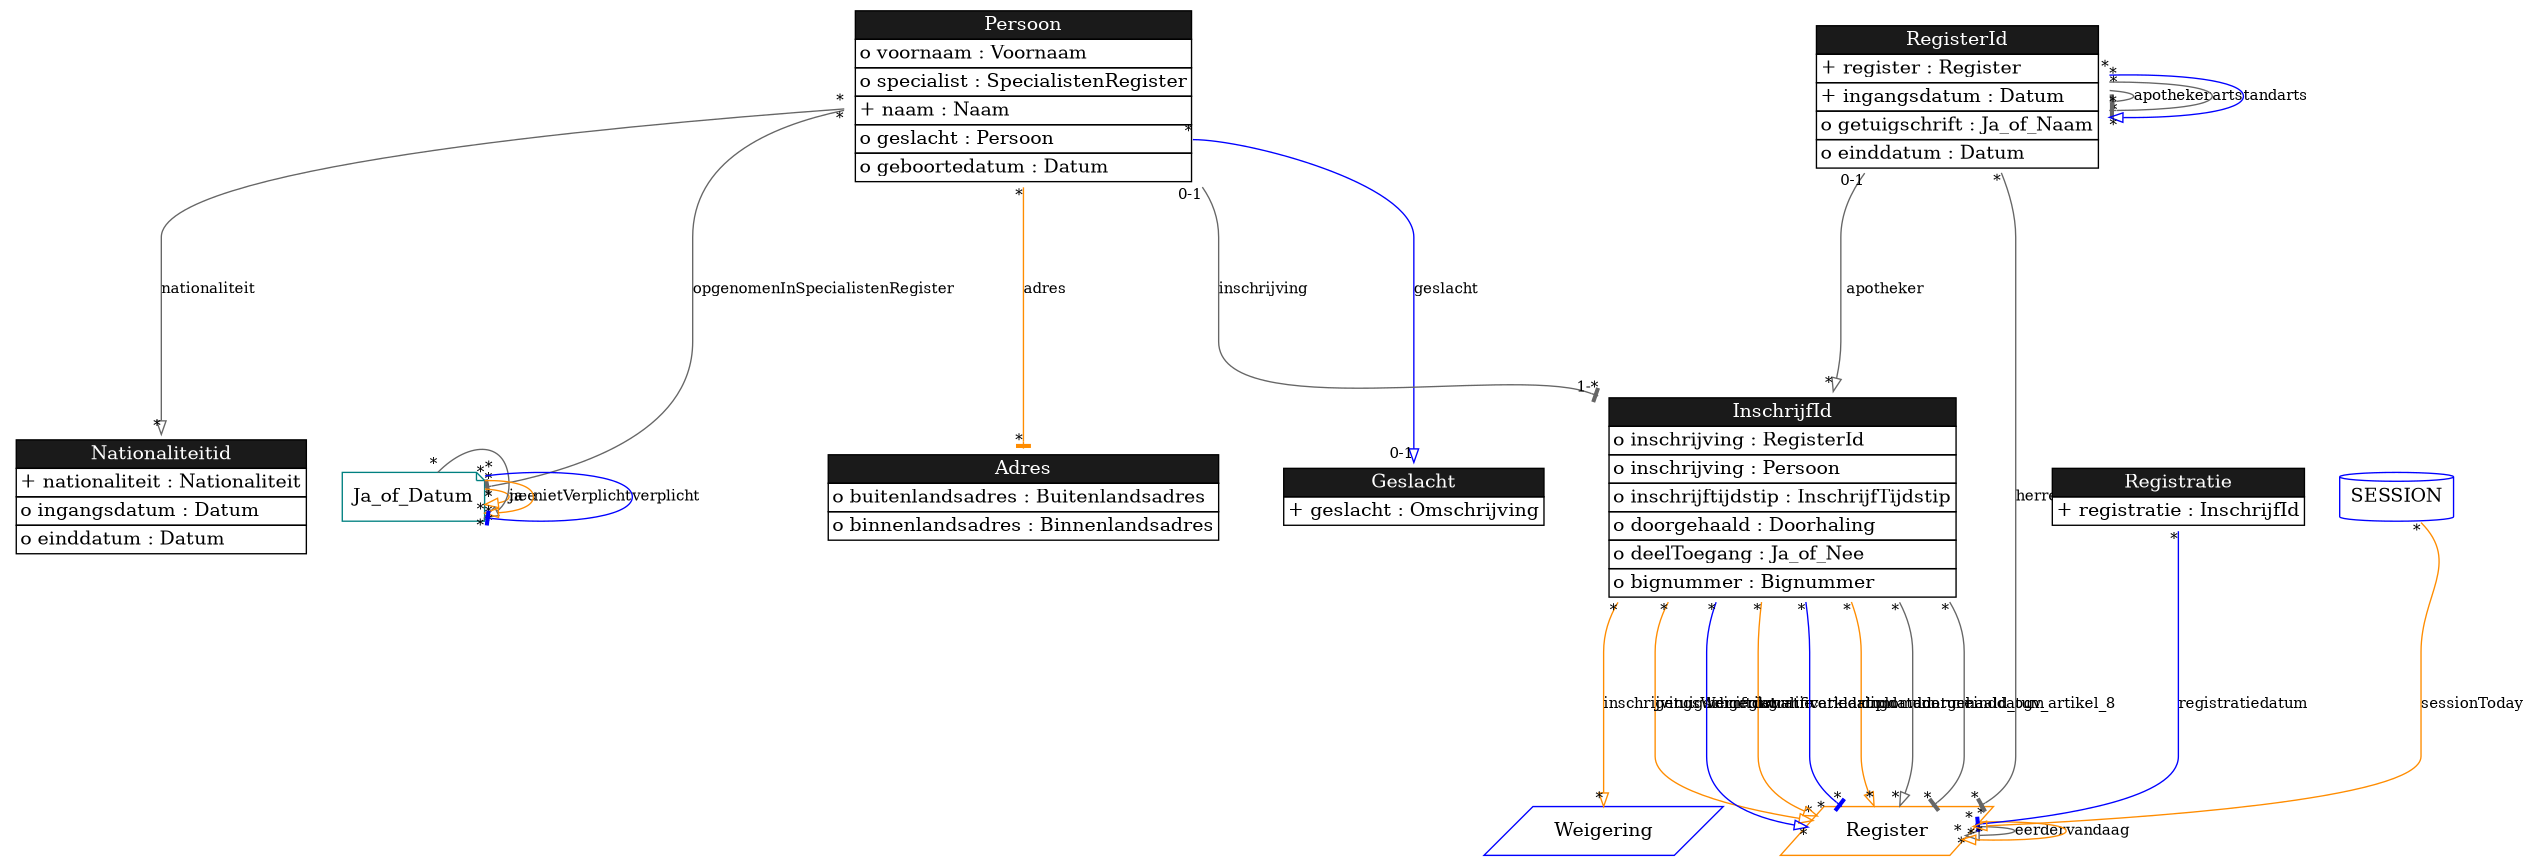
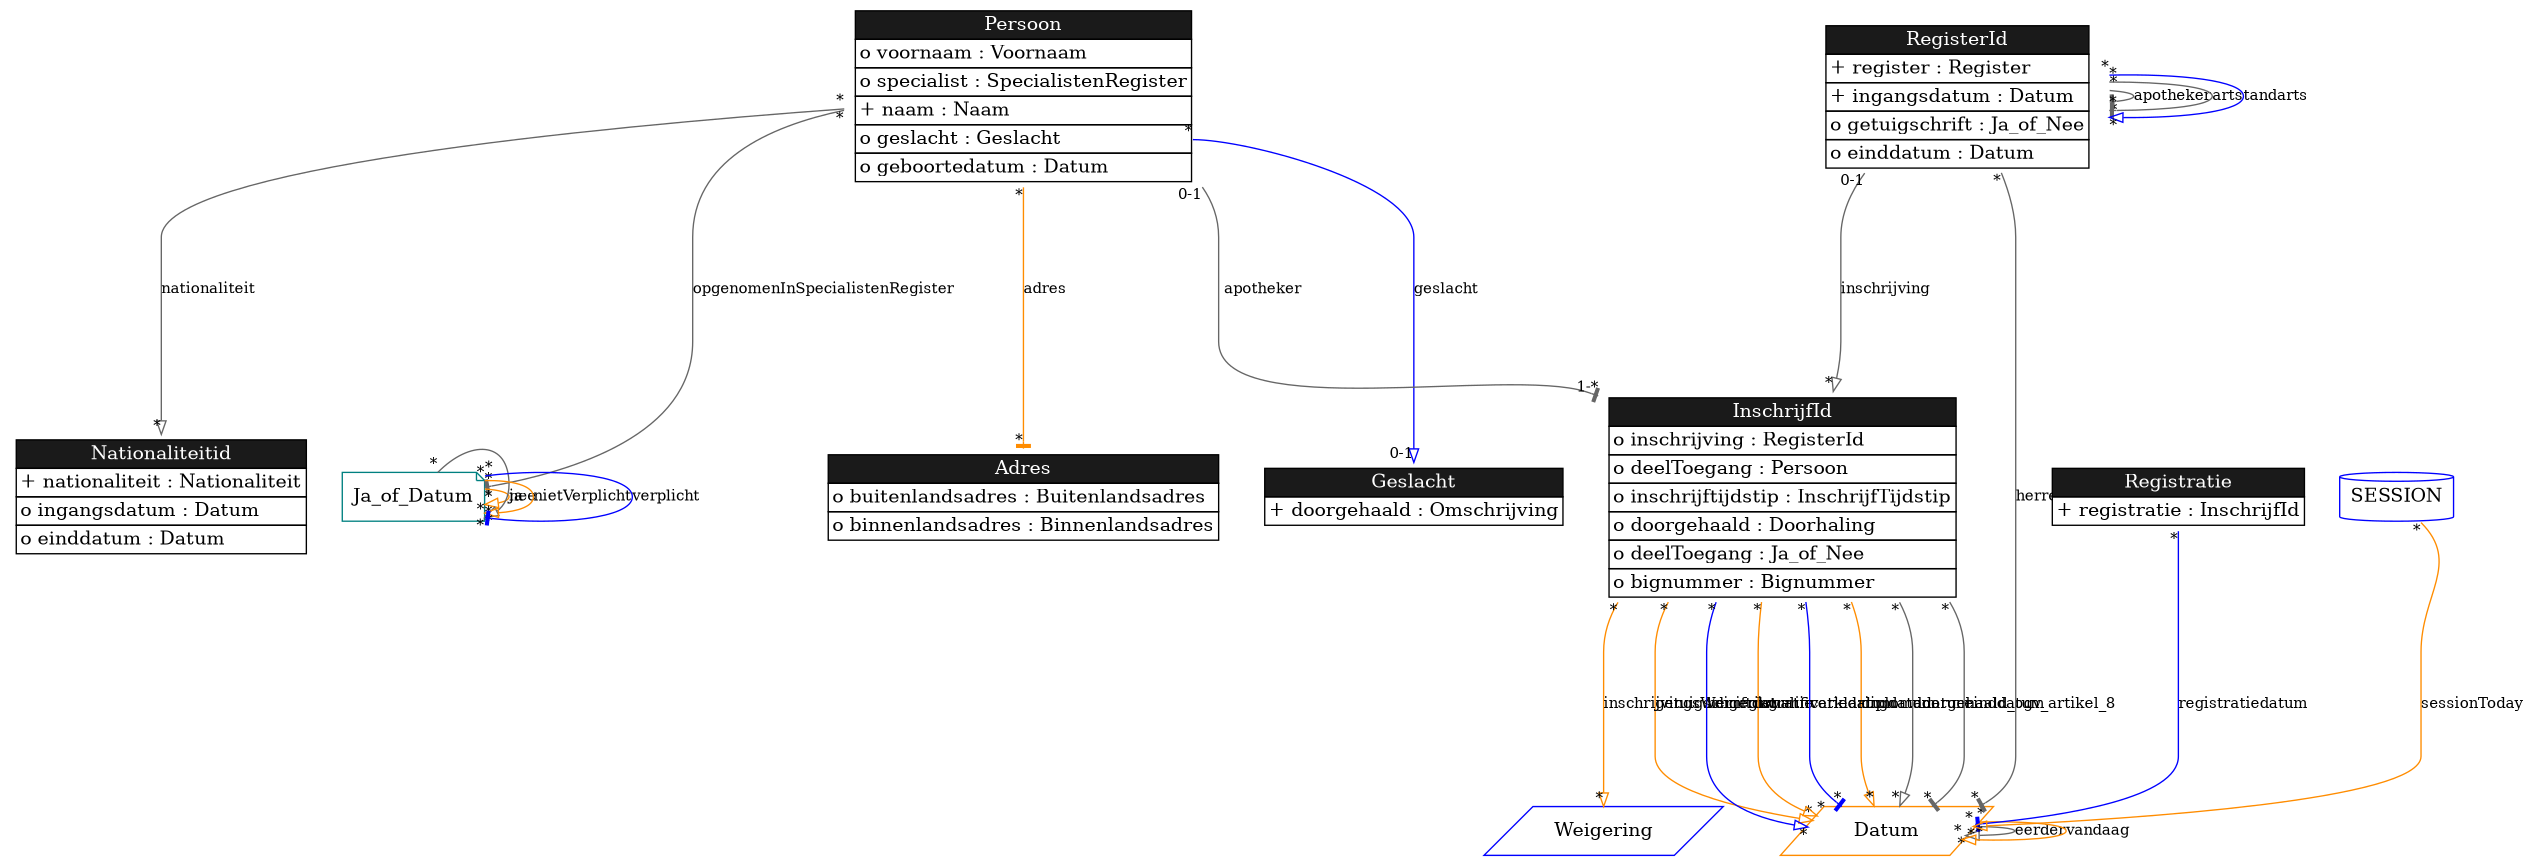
(1957, 125) -> (1957, 125)
(957, 138) -> (960, 138)
(1263, 289) -> (1263, 289)
(1886, 289) -> (1886, 289)
(1727, 468) -> (1731, 468)
(1414, 510) -> (1414, 510)
(1887, 831) -> (1887, 831)
